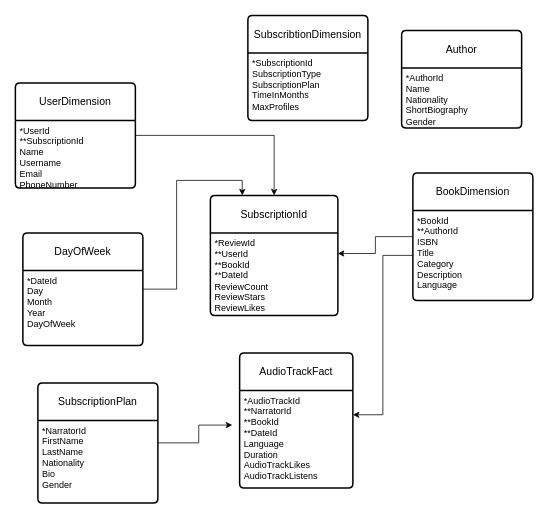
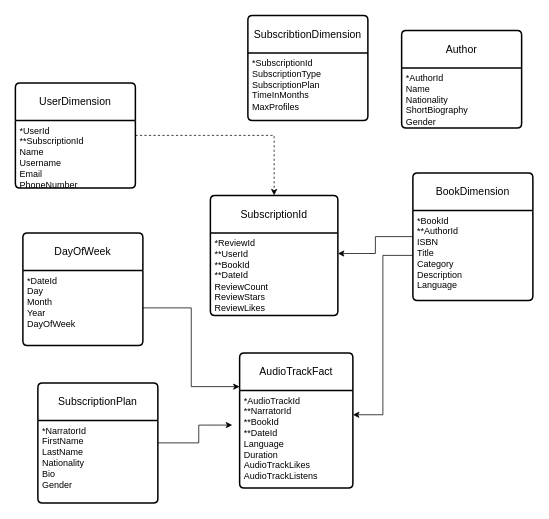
(233, 135) -> (233, 135)
(177, 199) -> none
none -> (191, 367)
